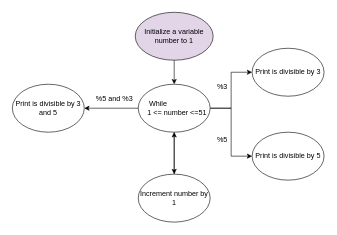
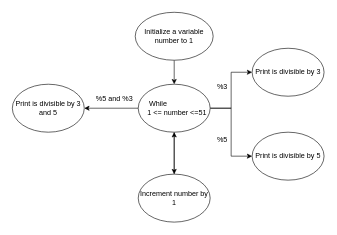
(174, 36) -> (174, 36)
